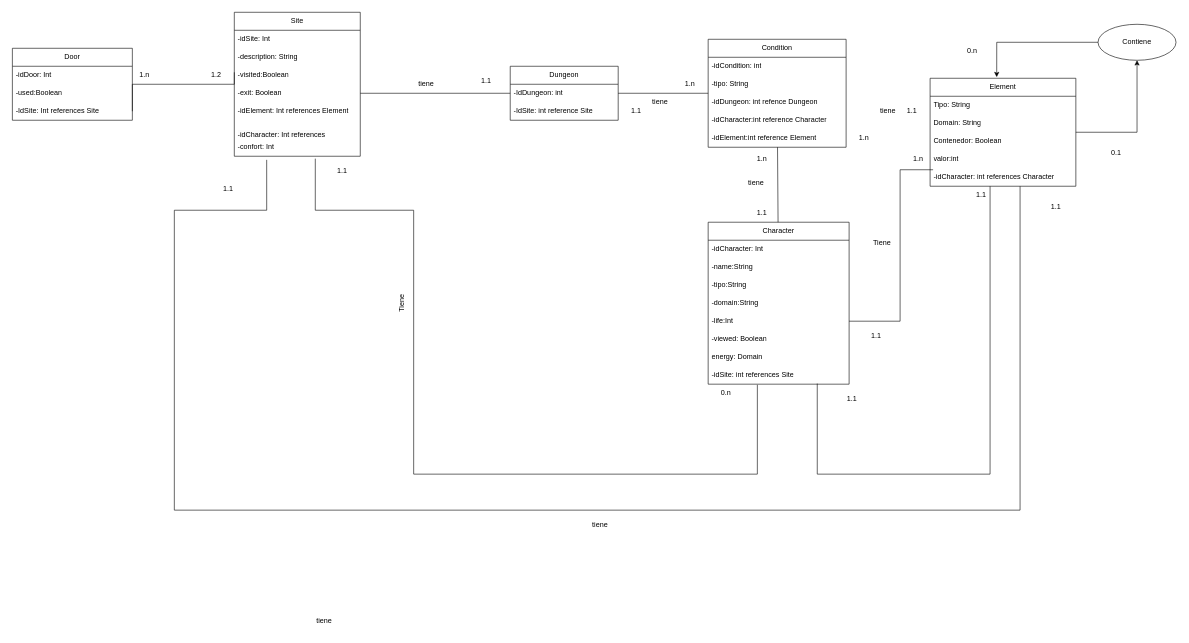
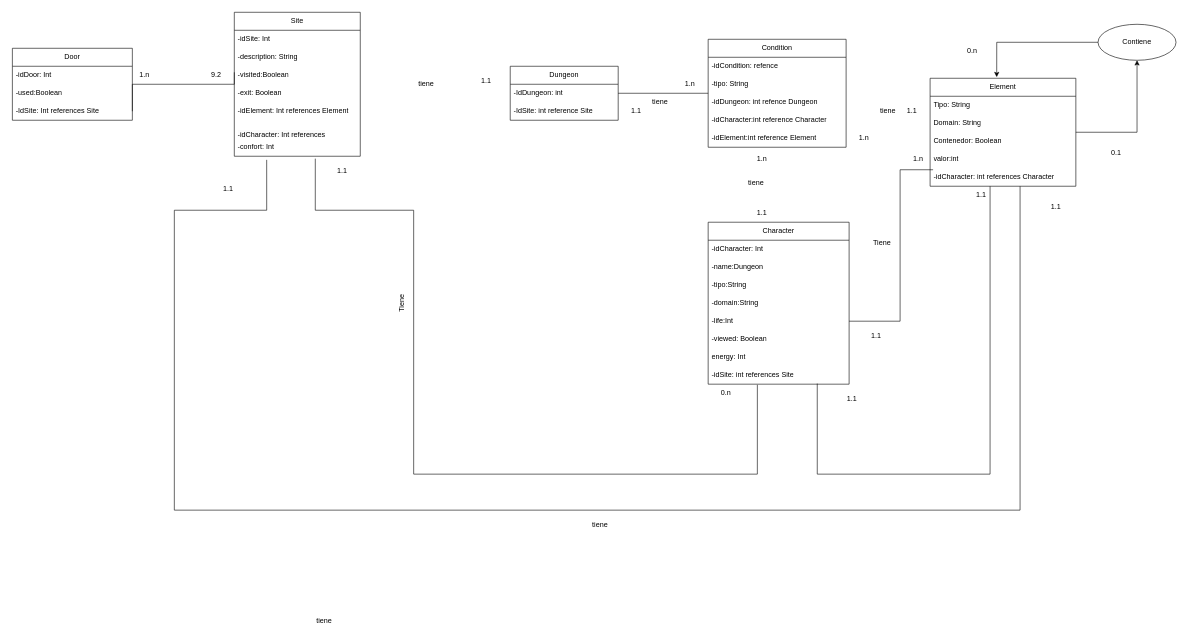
(741, 66) -> (750, 66)
(216, 75) -> (216, 75)
(435, 93) -> none
(778, 186) -> none
(734, 267) -> (737, 267)
(737, 357) -> (732, 357)
